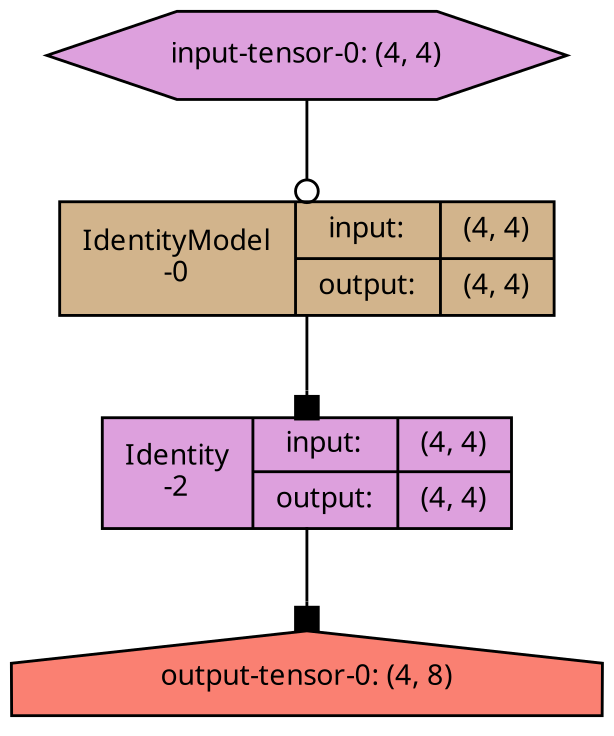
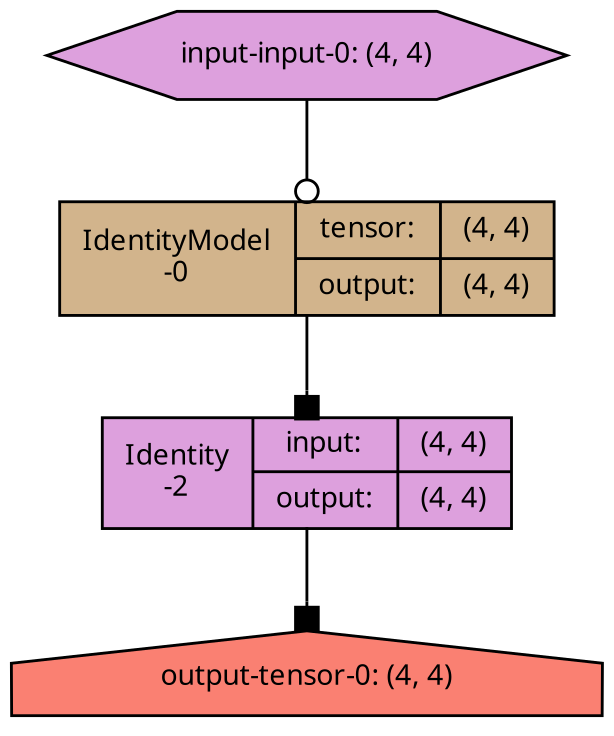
(307, 55) -> (307, 55)
(368, 229) -> (368, 229)
(307, 678) -> (307, 678)
